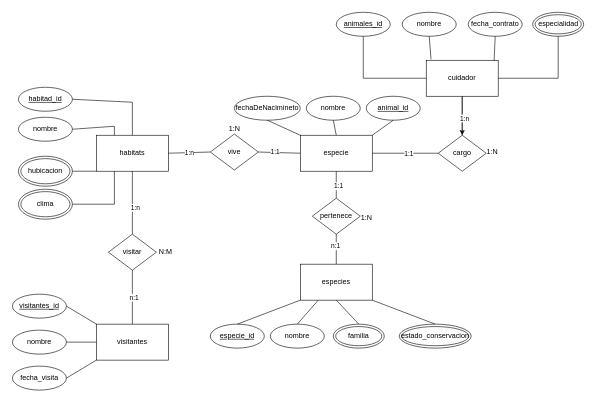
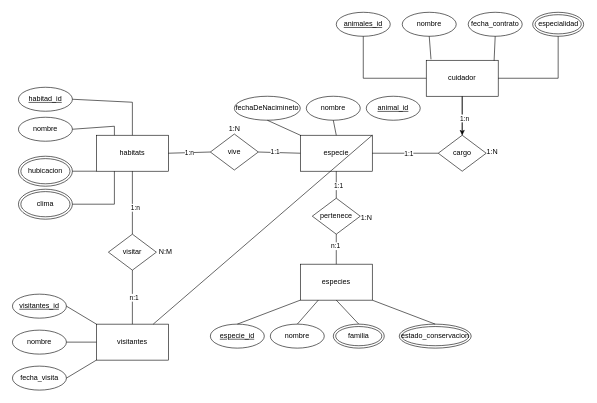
(382, 128) -> (263, 229)
